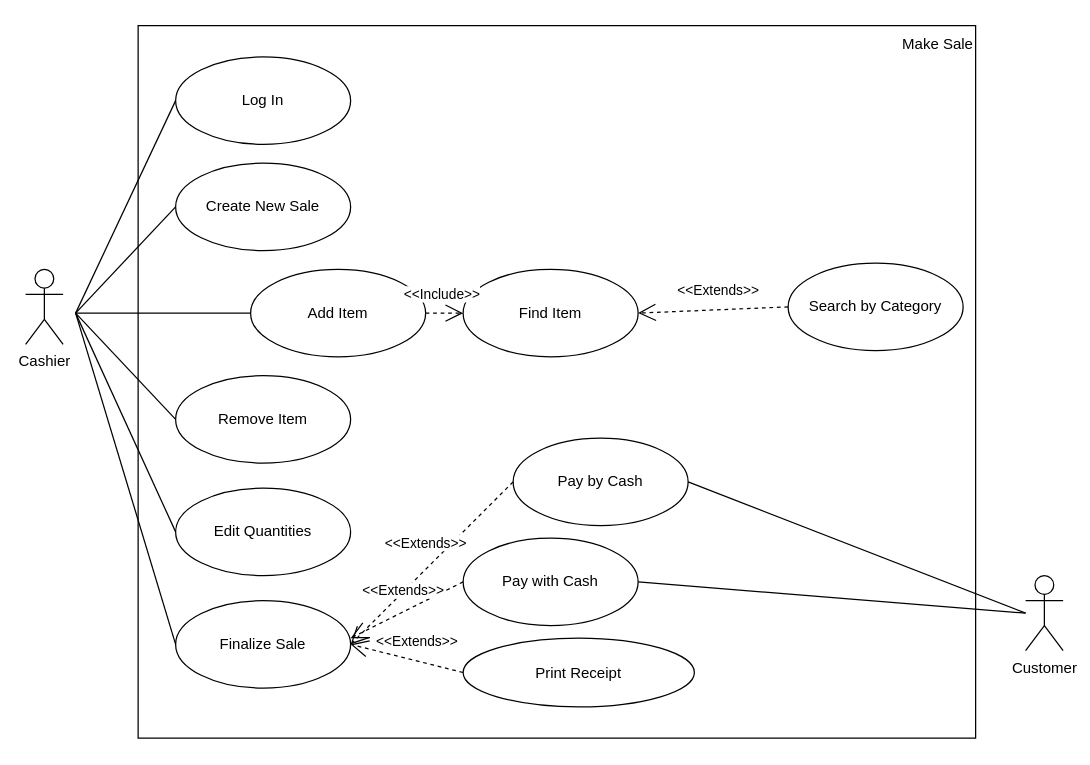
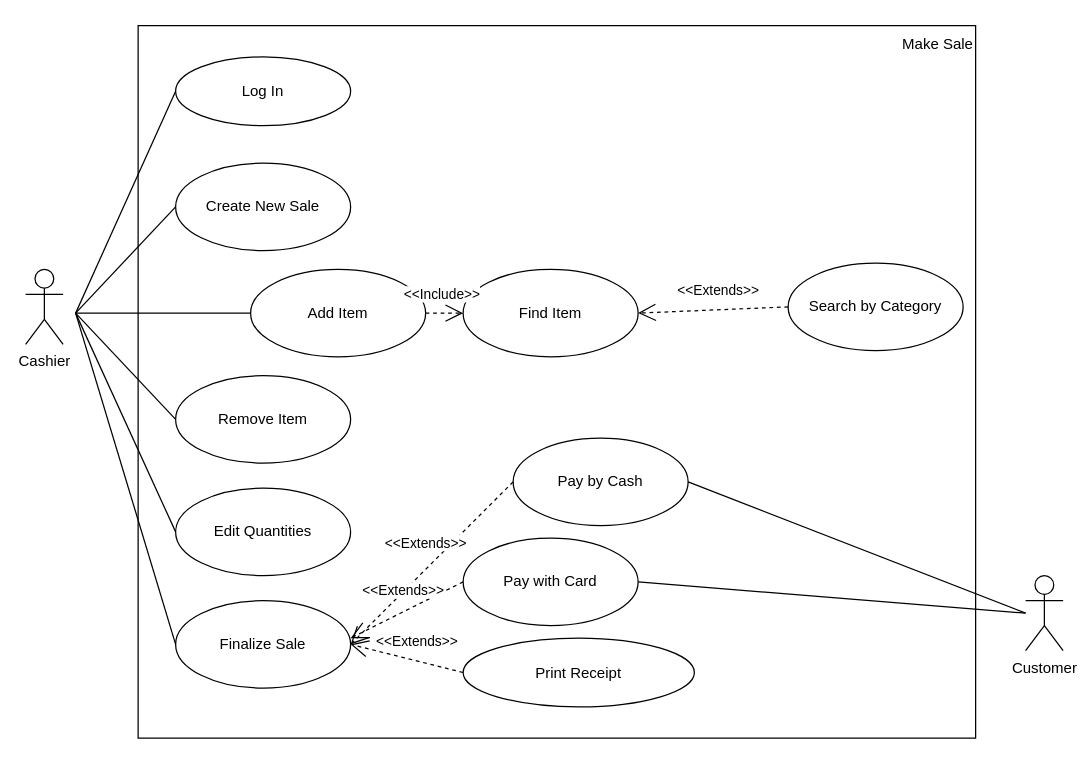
(263, 101) -> (263, 91)
(551, 582) -> (551, 582)
